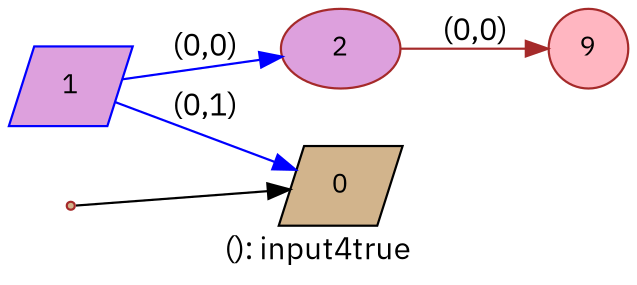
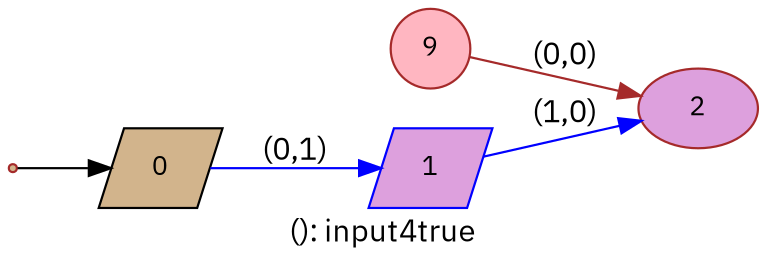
(206, 48) -> (565, 114)
(463, 49) -> (544, 74)
(195, 132) -> (285, 168)
